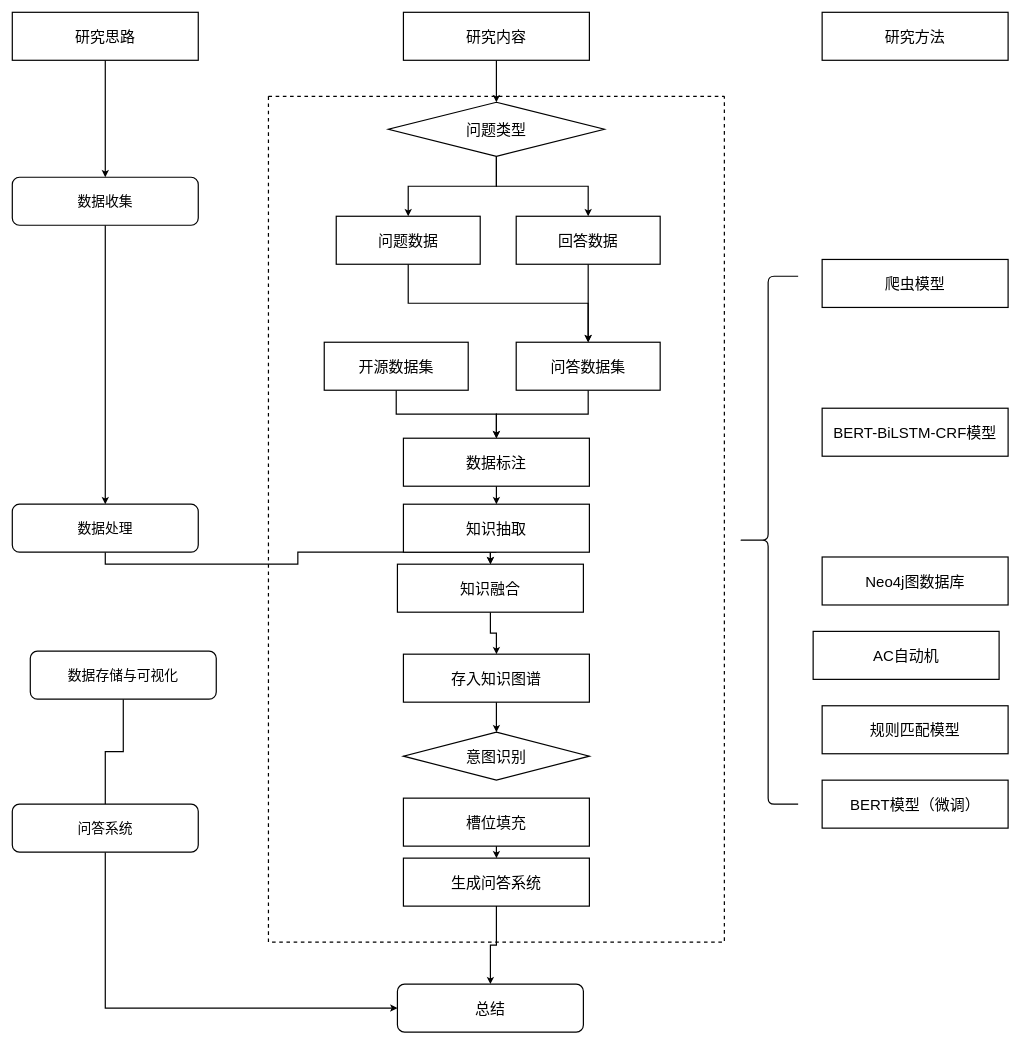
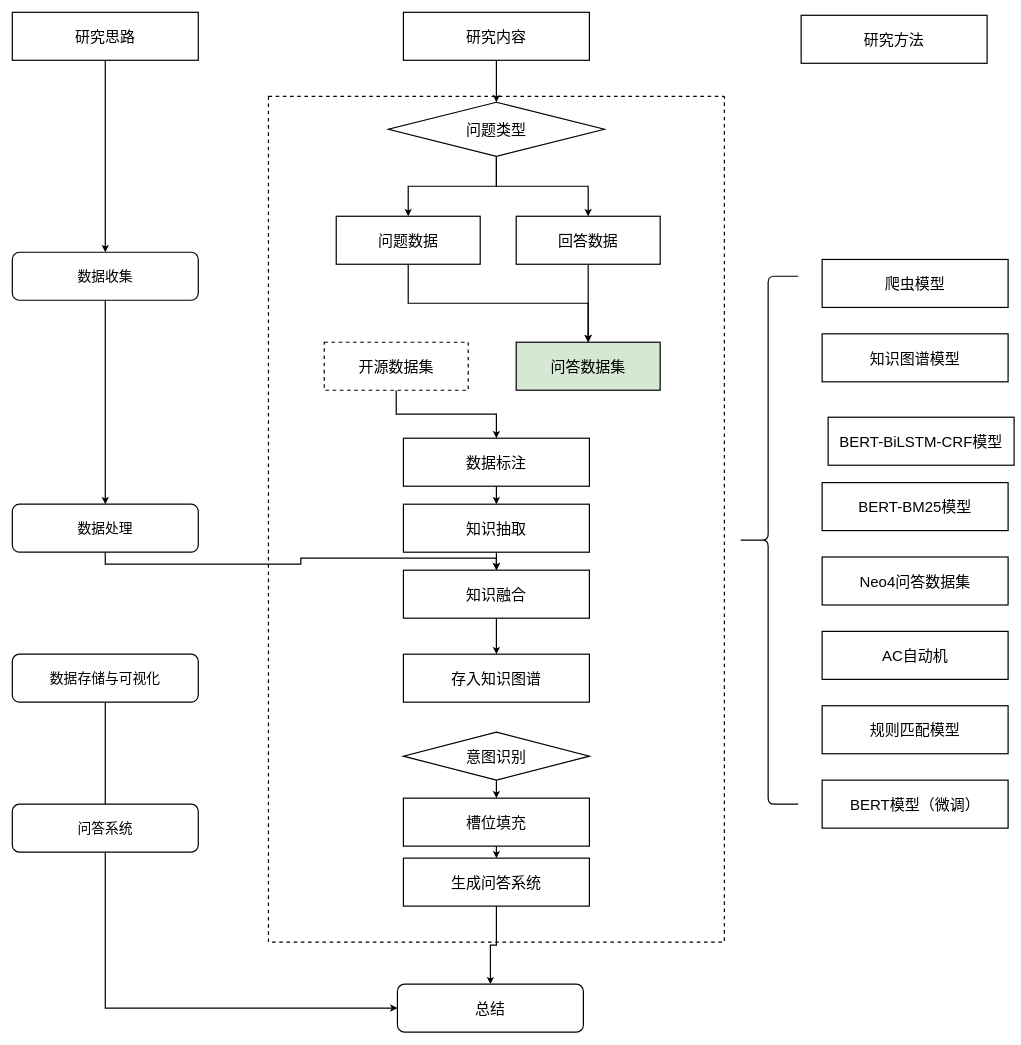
(915, 36) -> (894, 39)
(105, 201) -> (105, 276)
none -> (915, 358)
(396, 366) -> (396, 366)
(588, 366) -> (588, 366)
(555, 414) -> none
(915, 432) -> (921, 441)
none -> (915, 507)
(915, 581) -> (915, 581)
(491, 588) -> (497, 594)
(906, 656) -> (915, 656)
(123, 675) -> (105, 678)
(497, 714) -> none
none -> (497, 786)
